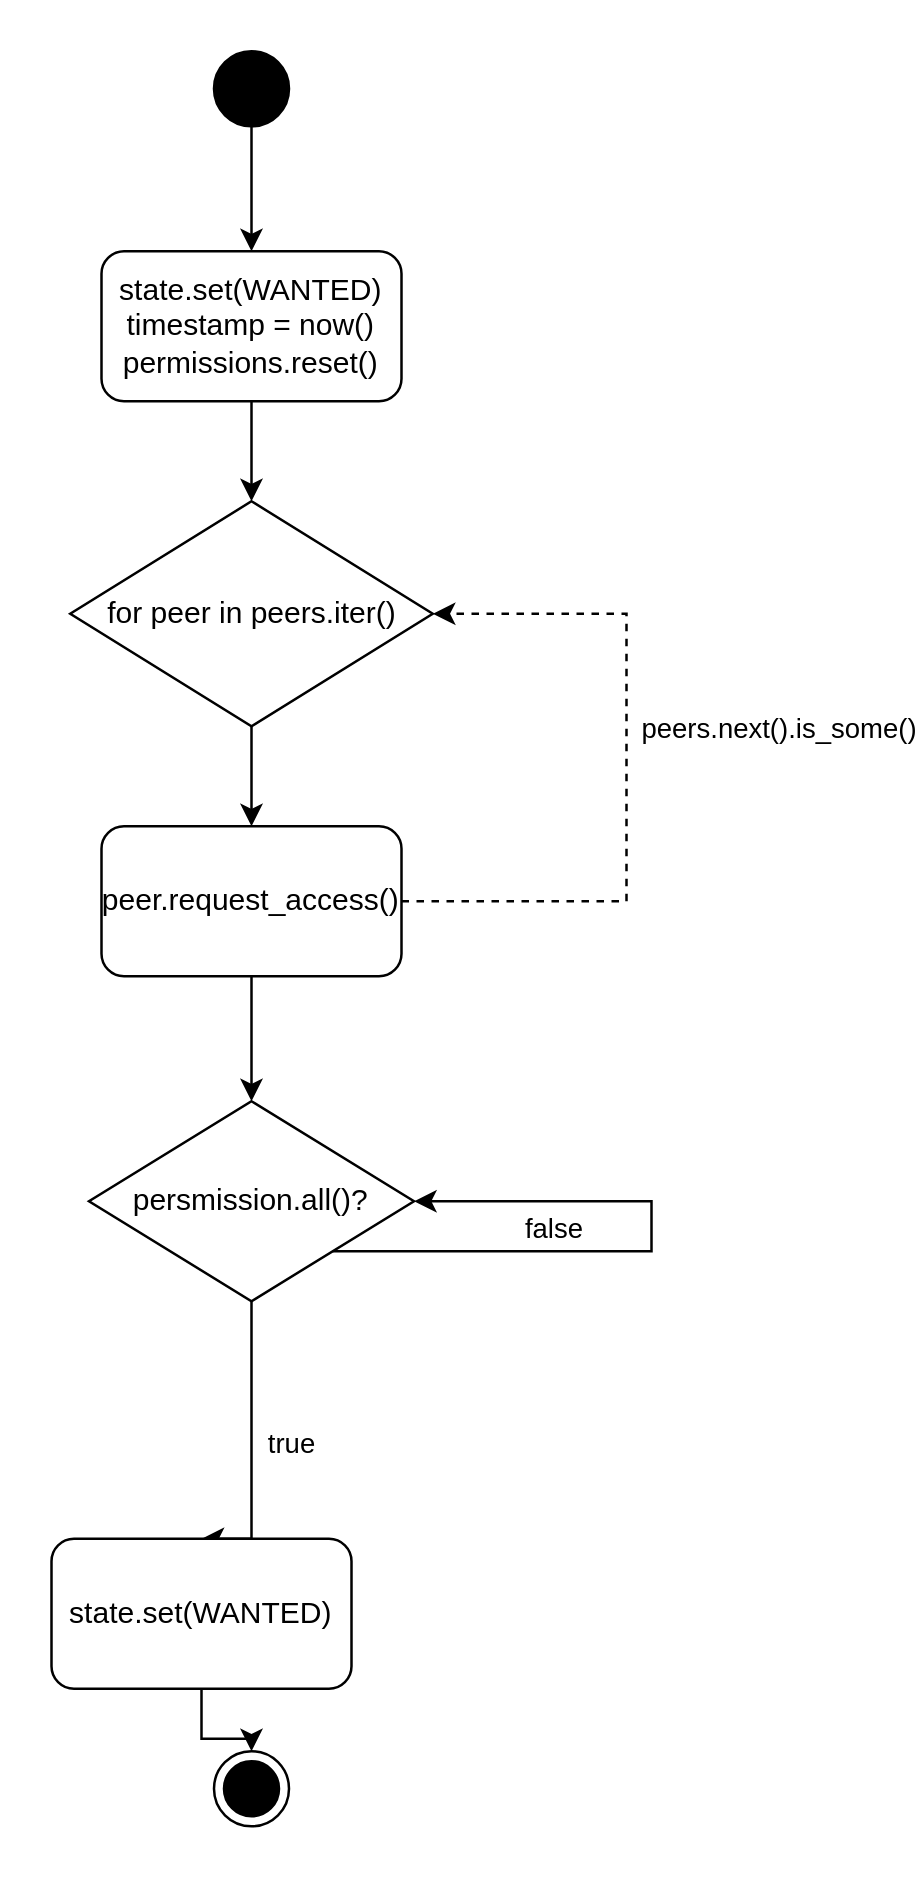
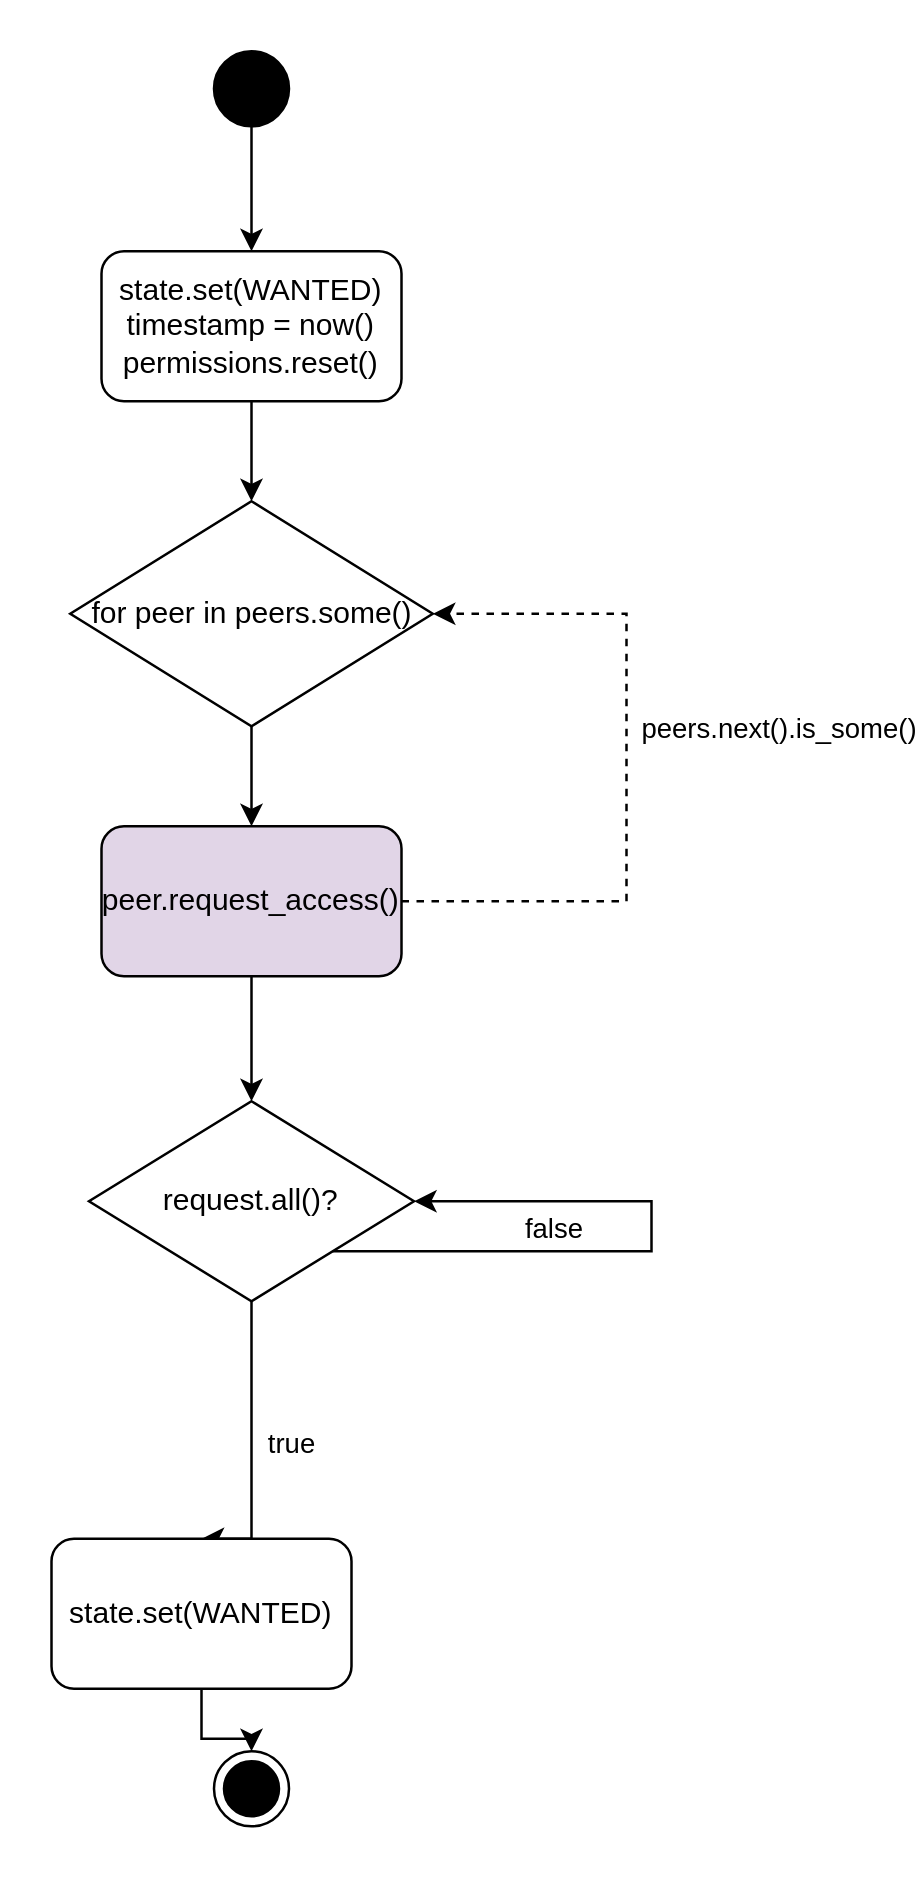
(253, 614) -> (253, 614)
(251, 901) -> (251, 901)
(251, 1201) -> (251, 1201)
